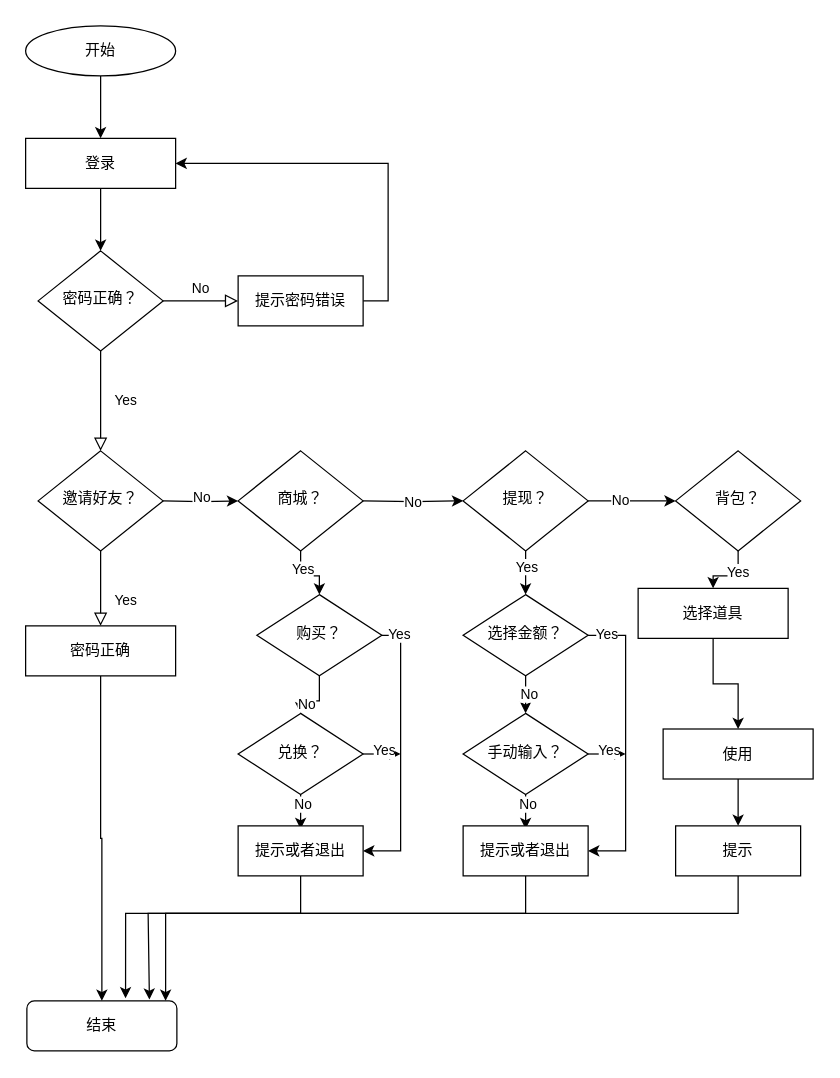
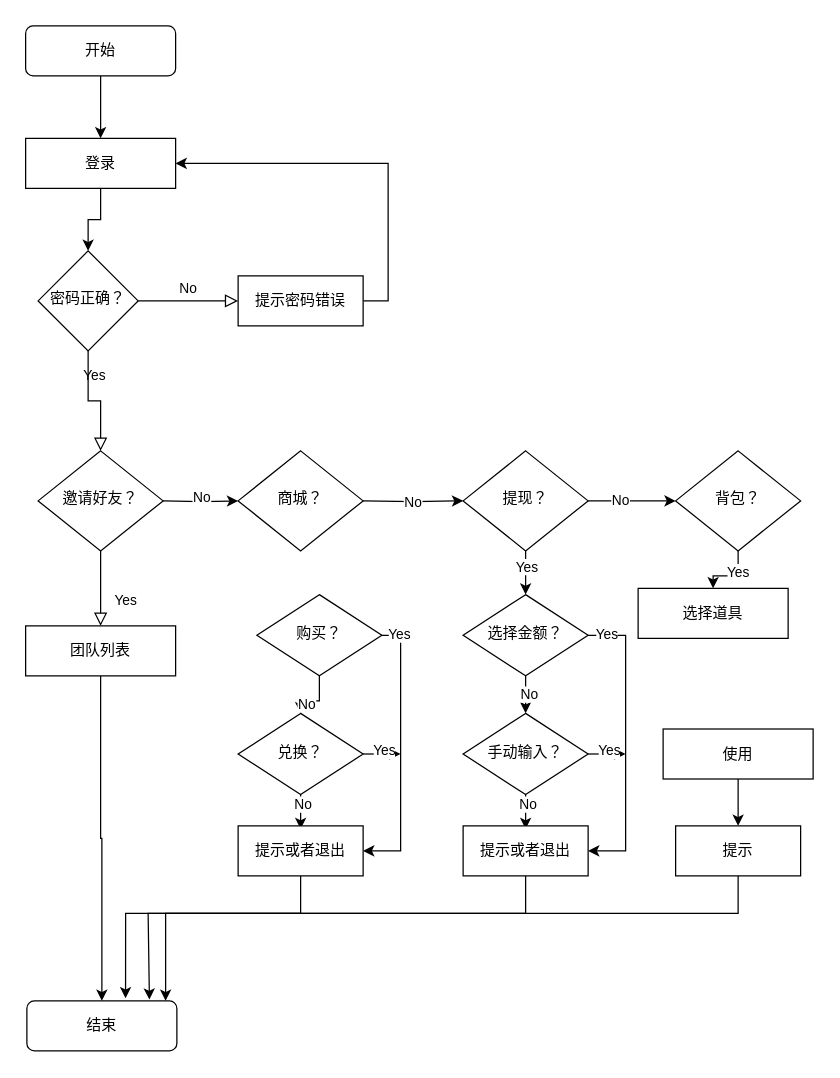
(101, 51) -> (101, 51)
(101, 301) -> (88, 301)
(301, 563) -> none
(101, 651) -> (101, 651)
(721, 684) -> none
